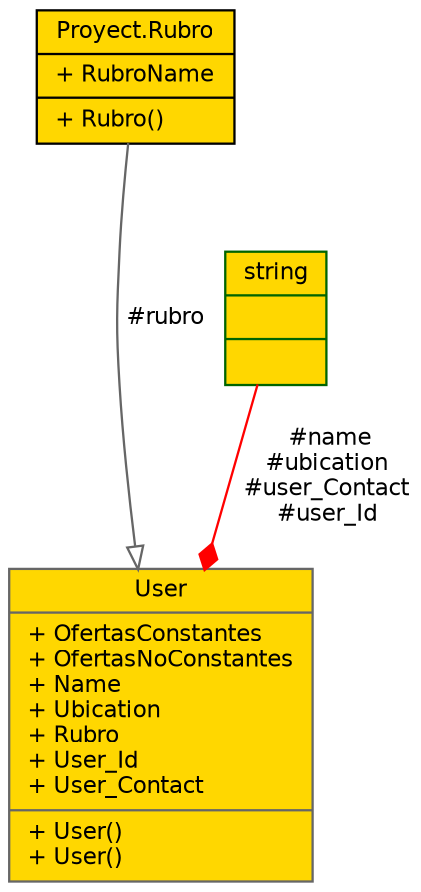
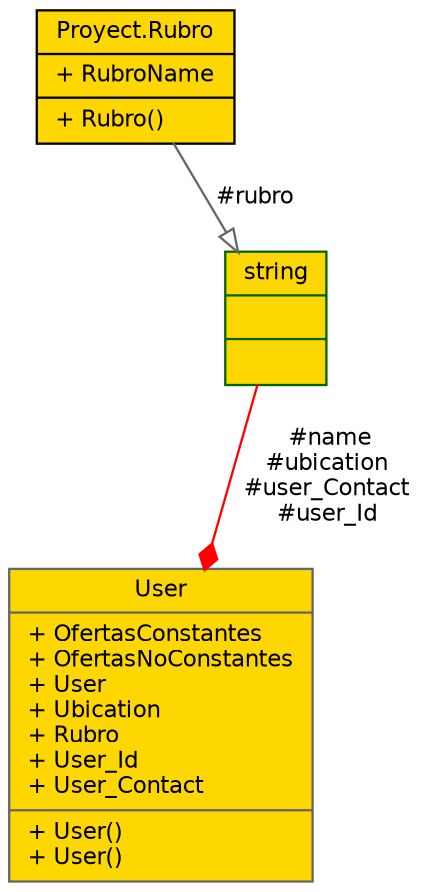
(118, 345) -> (200, 188)
(75, 685) -> (67, 685)
